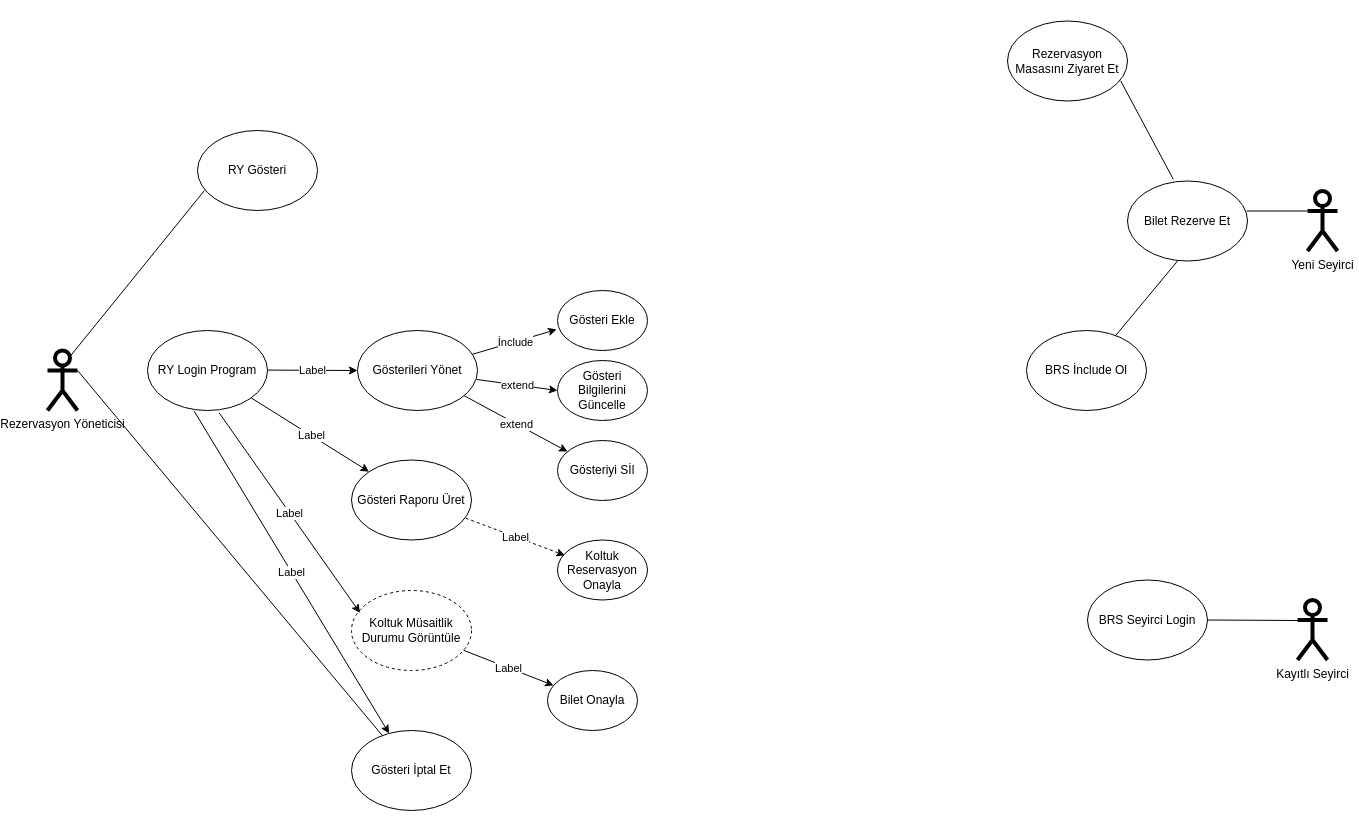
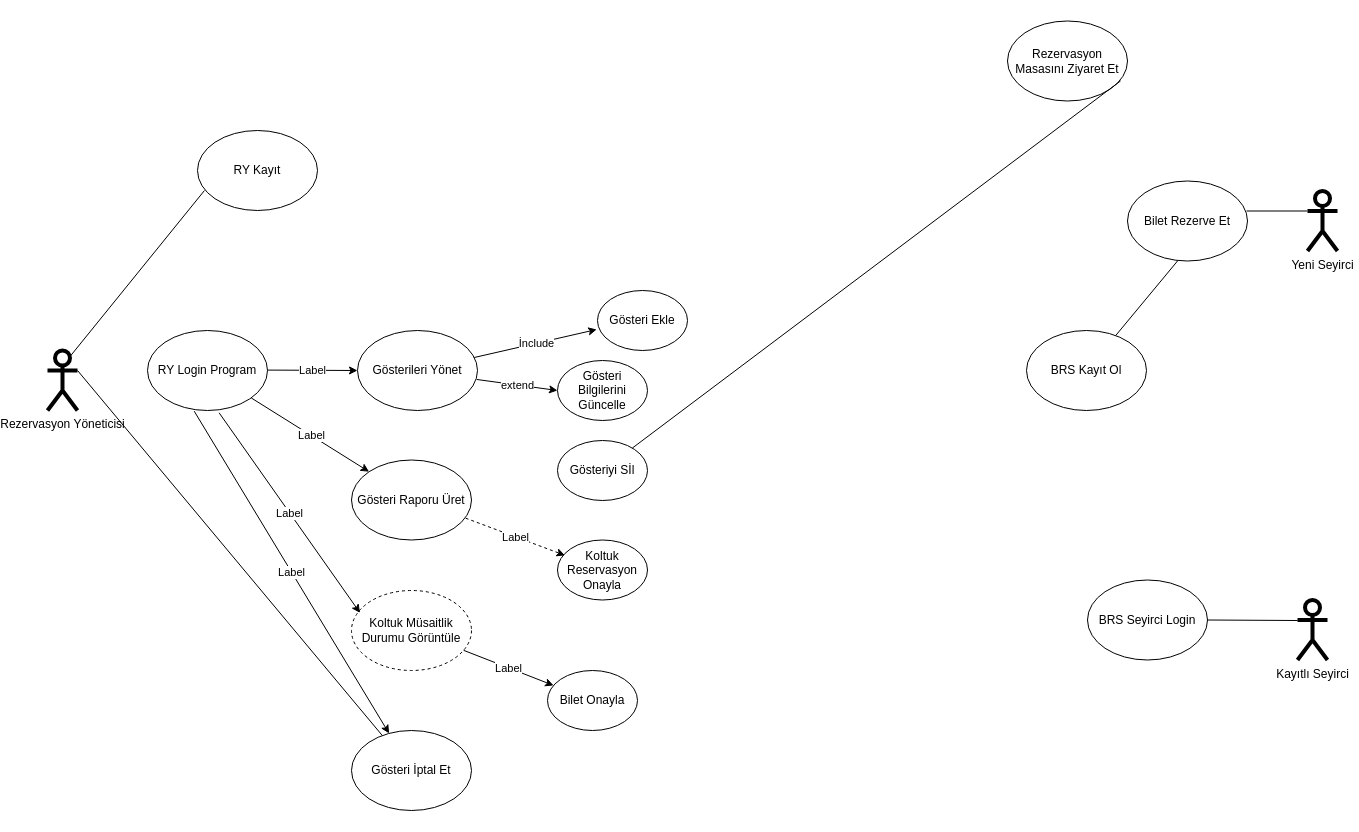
(1147, 130) -> (870, 269)
(258, 171) -> (258, 171)
(603, 321) -> (643, 321)
(1087, 371) -> (1087, 371)
(513, 422) -> none
